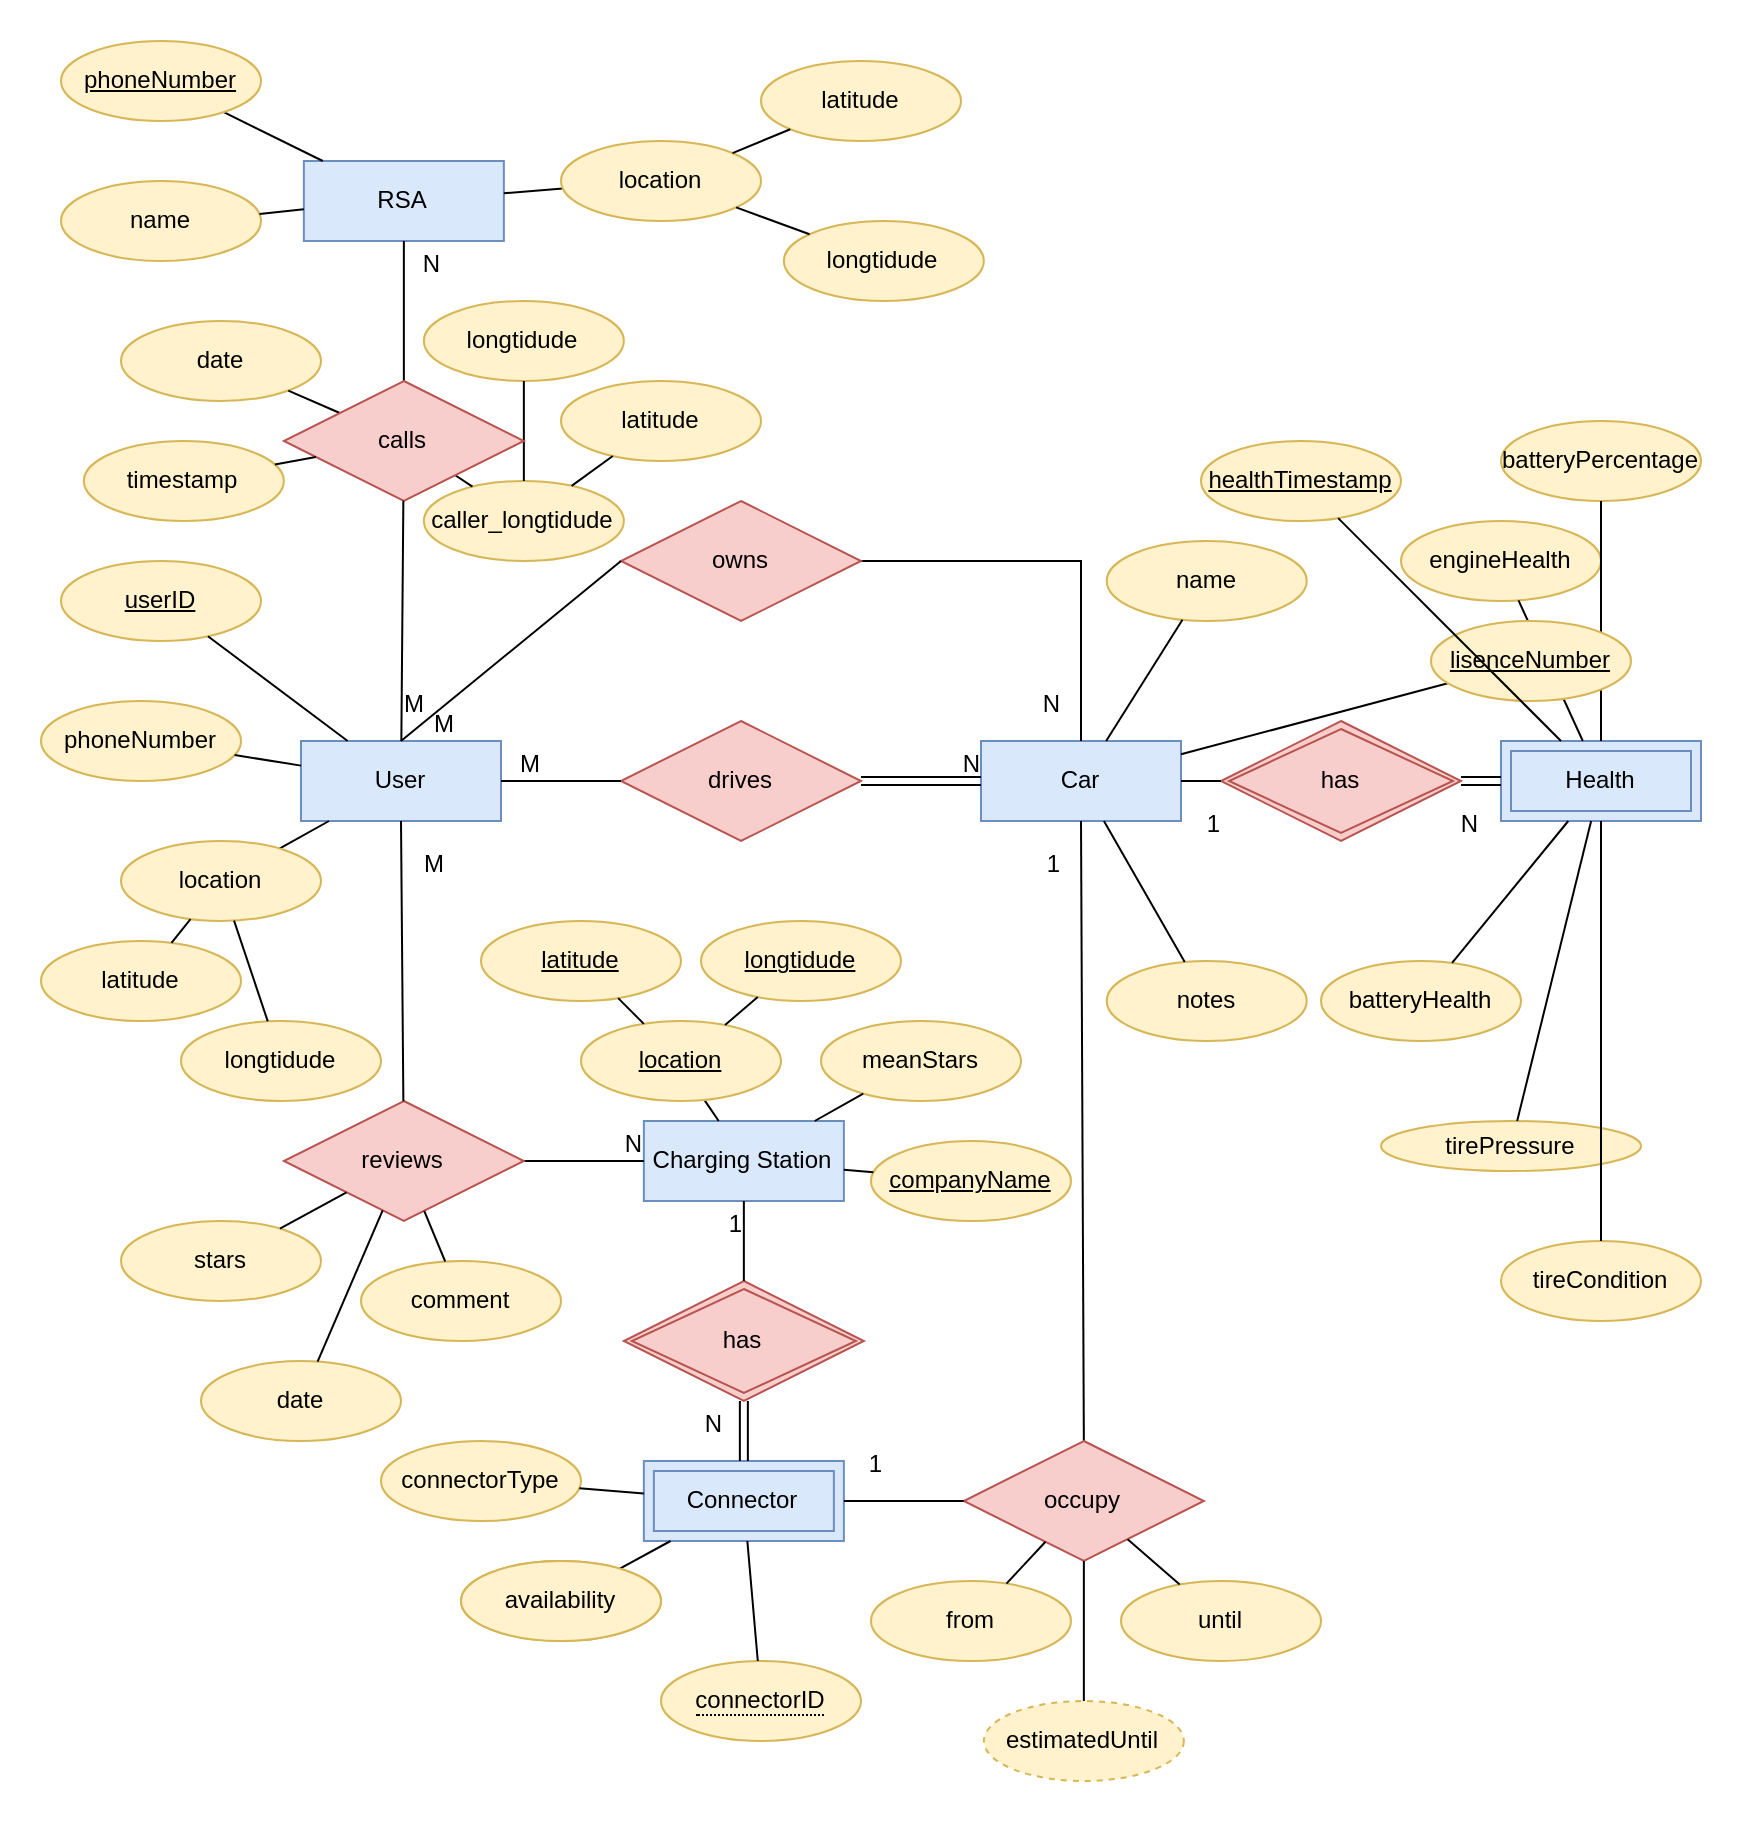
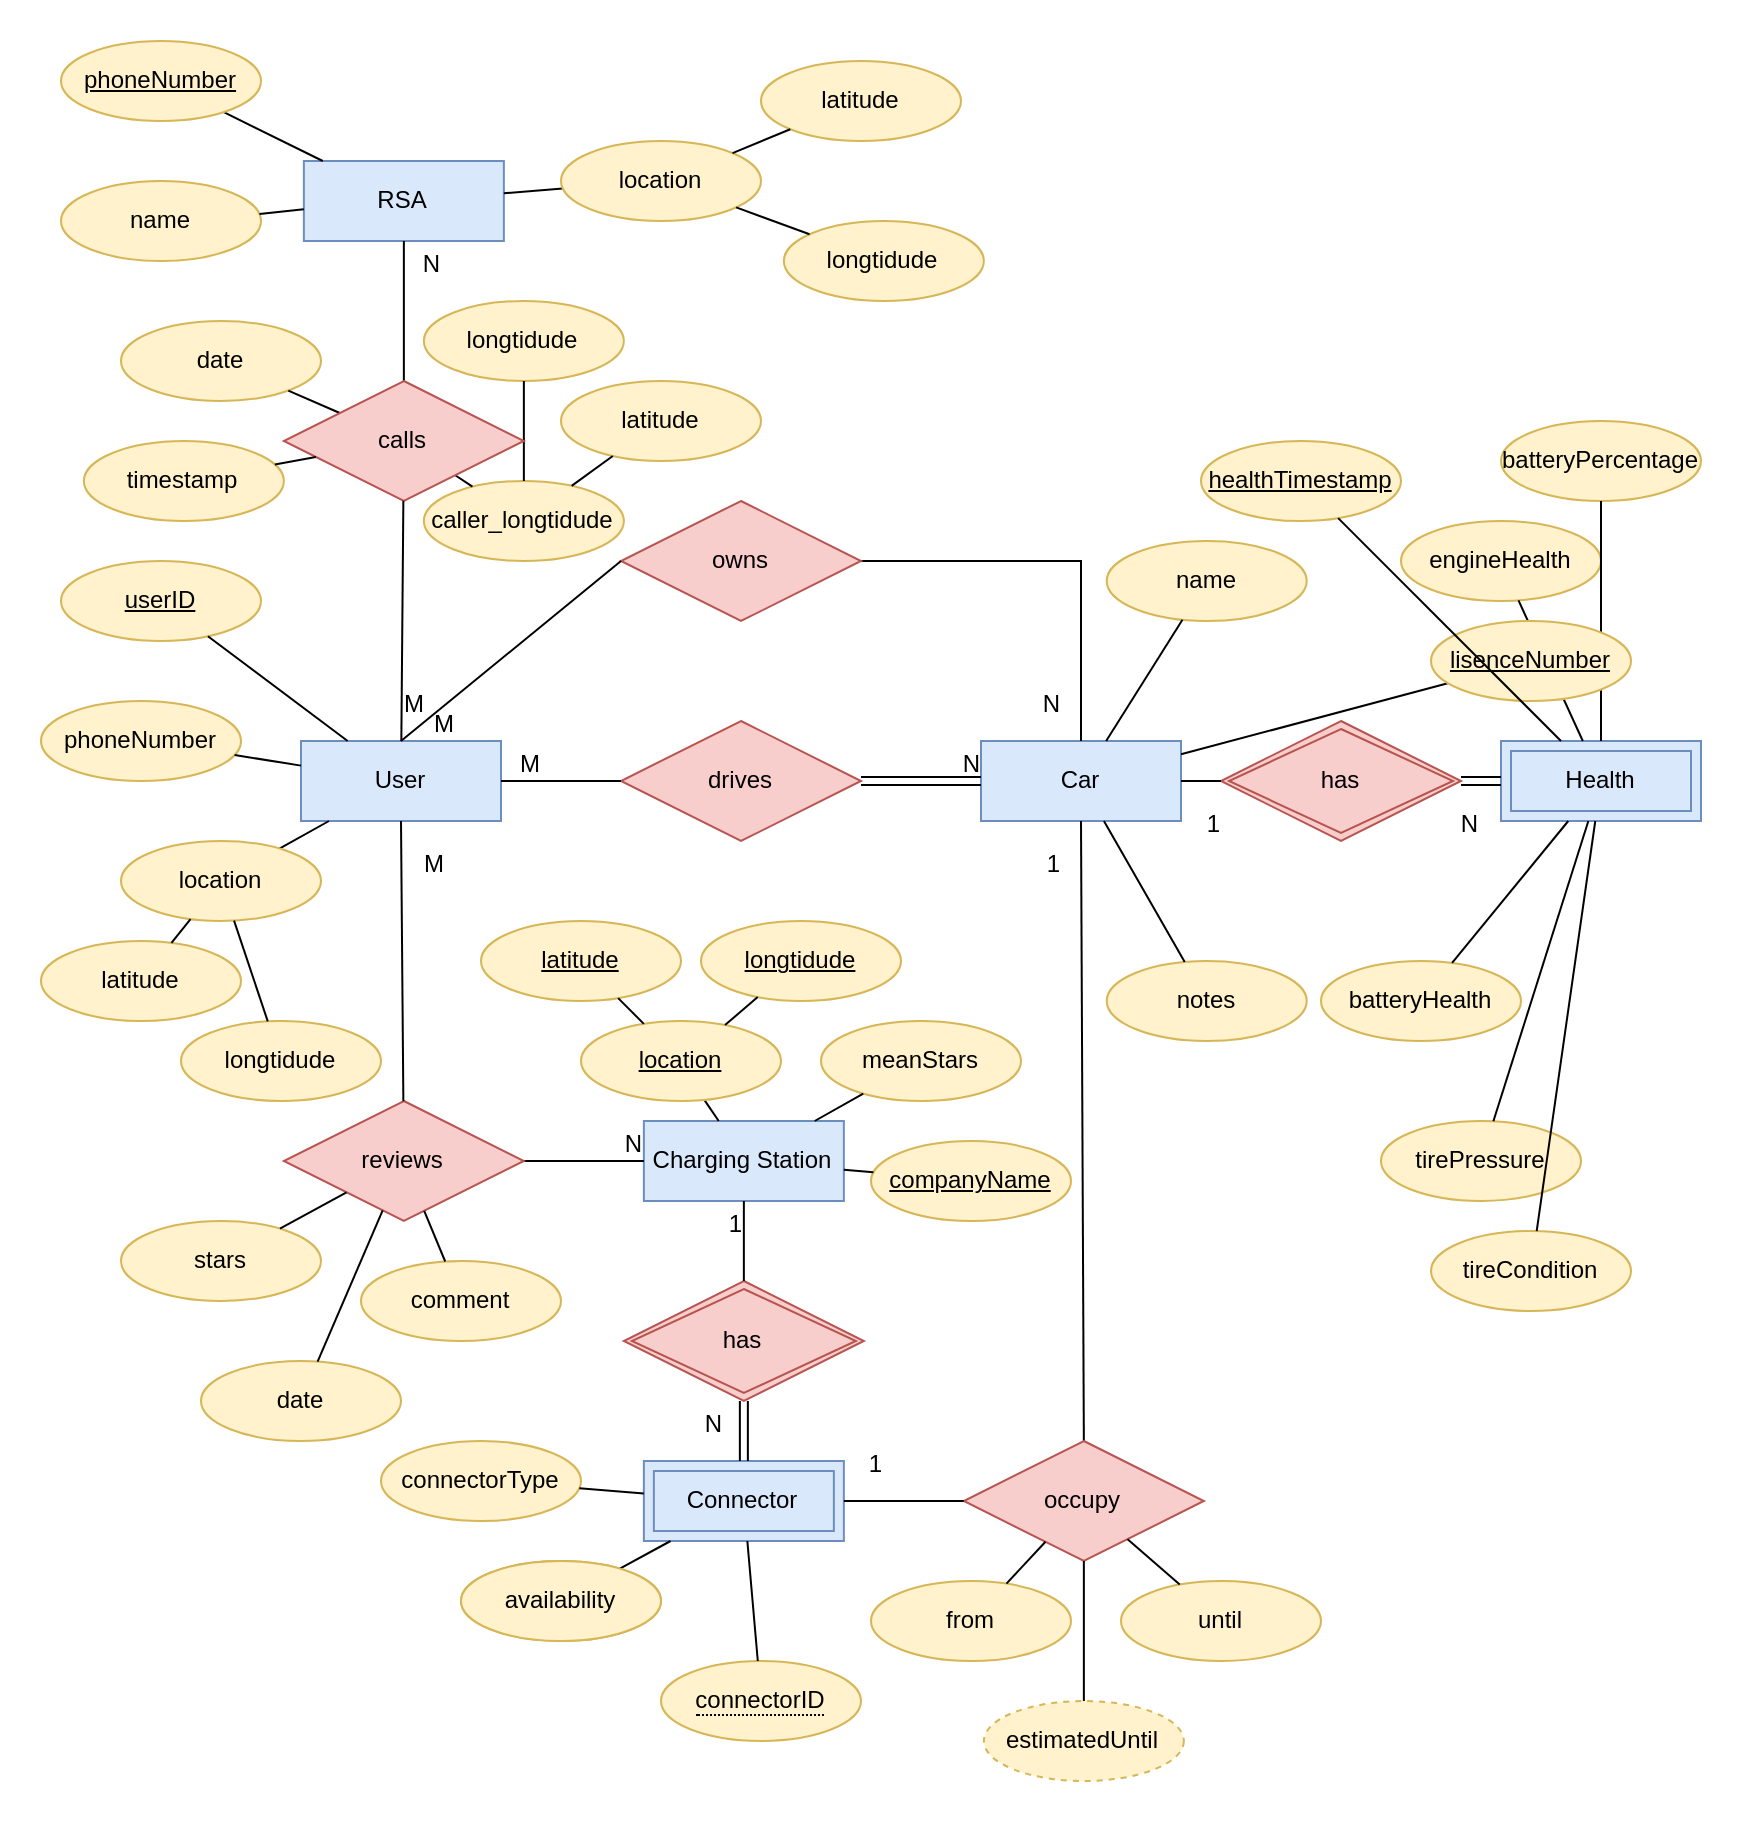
(1511, 1146) -> (1481, 1161)
(1601, 1281) -> (1531, 1271)
